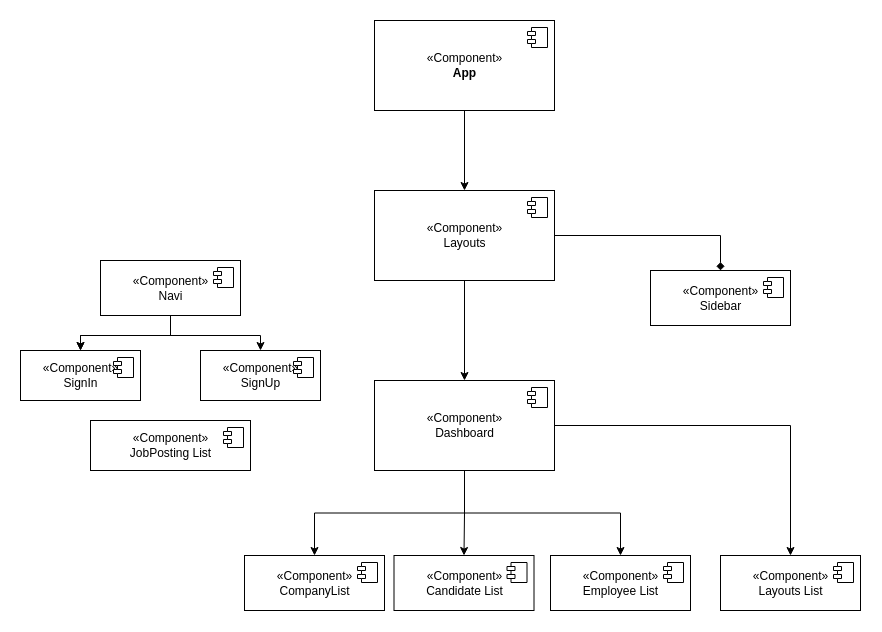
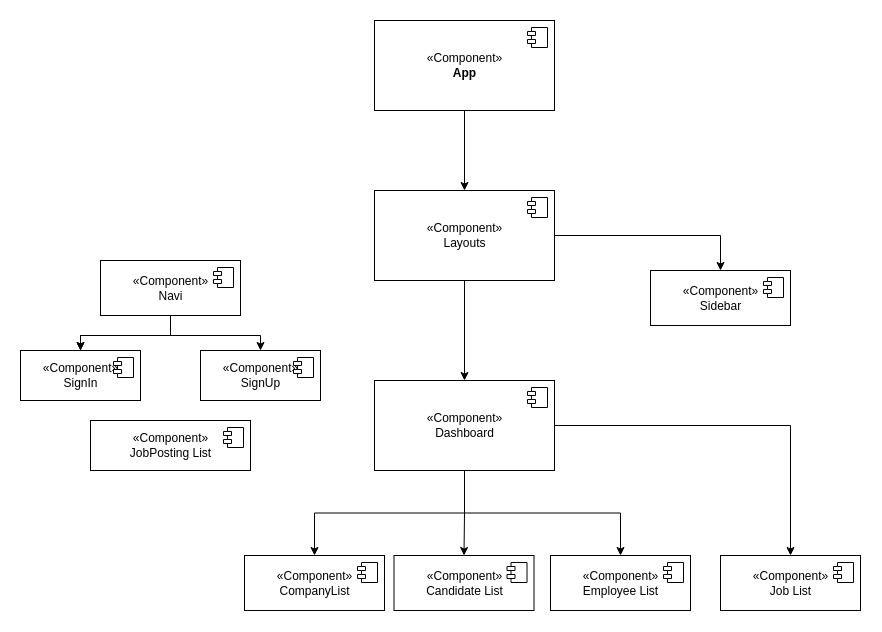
(721, 262) -> (721, 262)
(791, 584) -> (791, 584)
